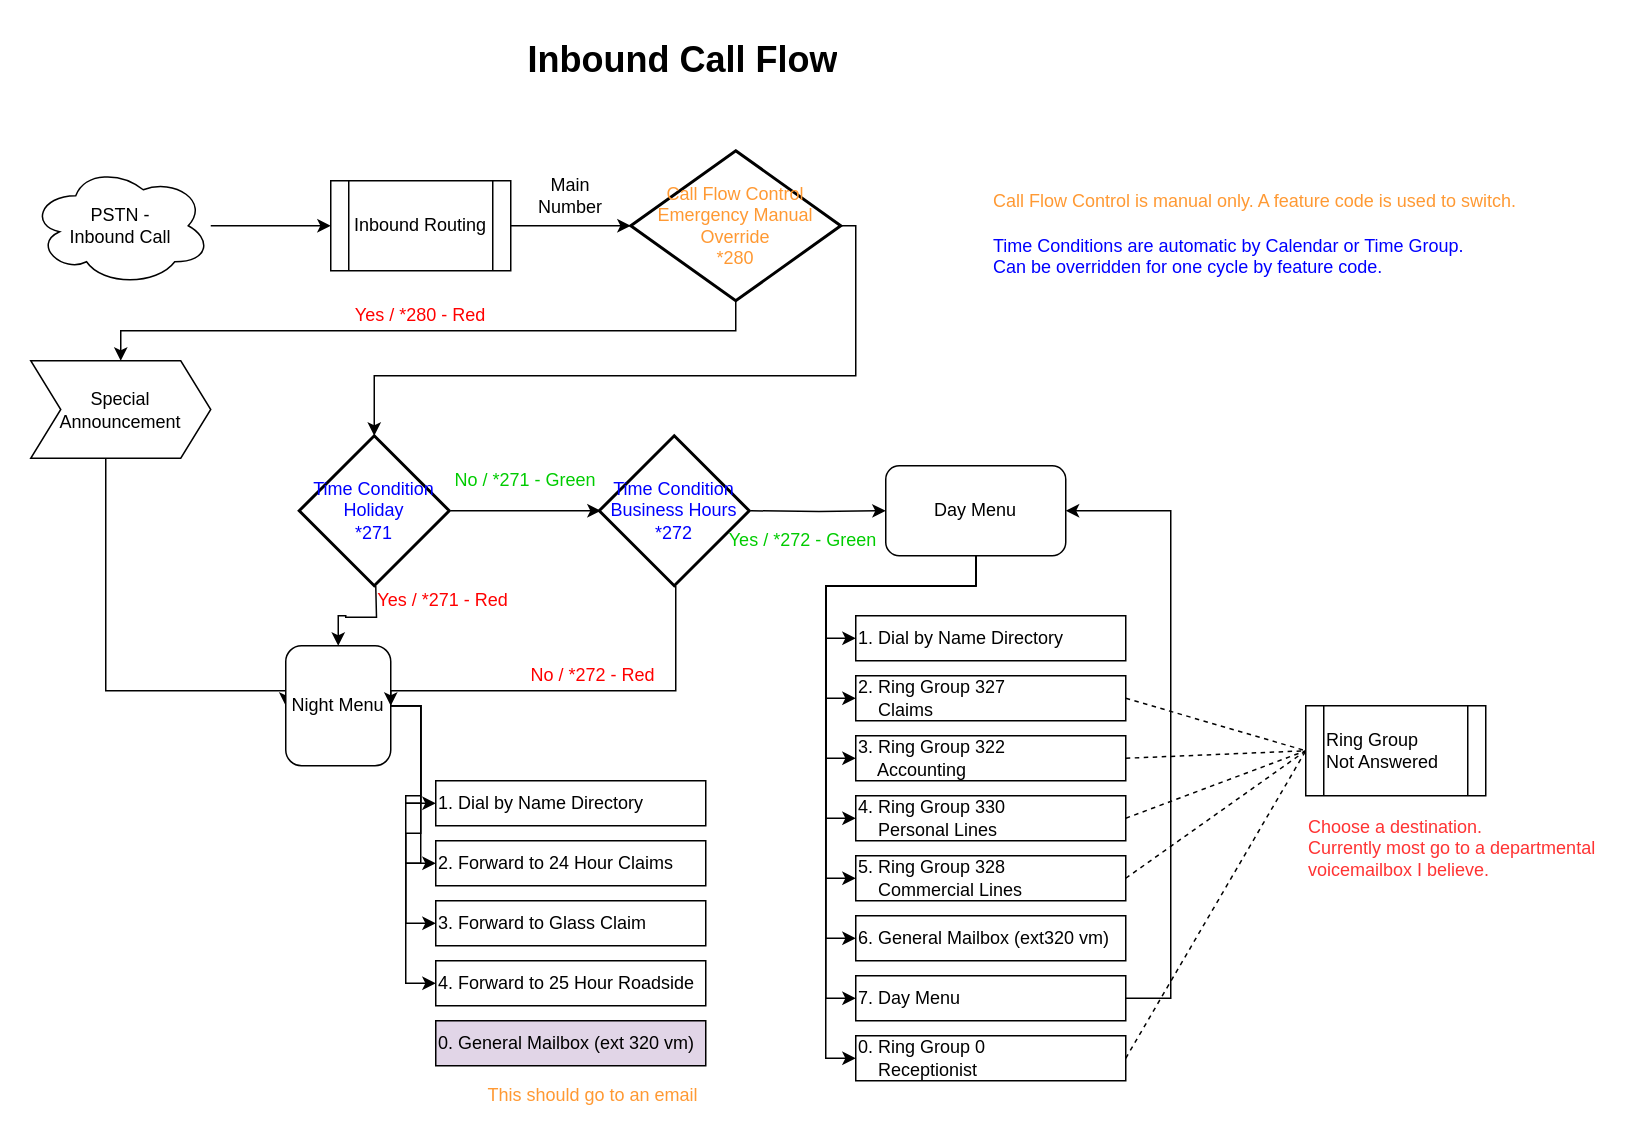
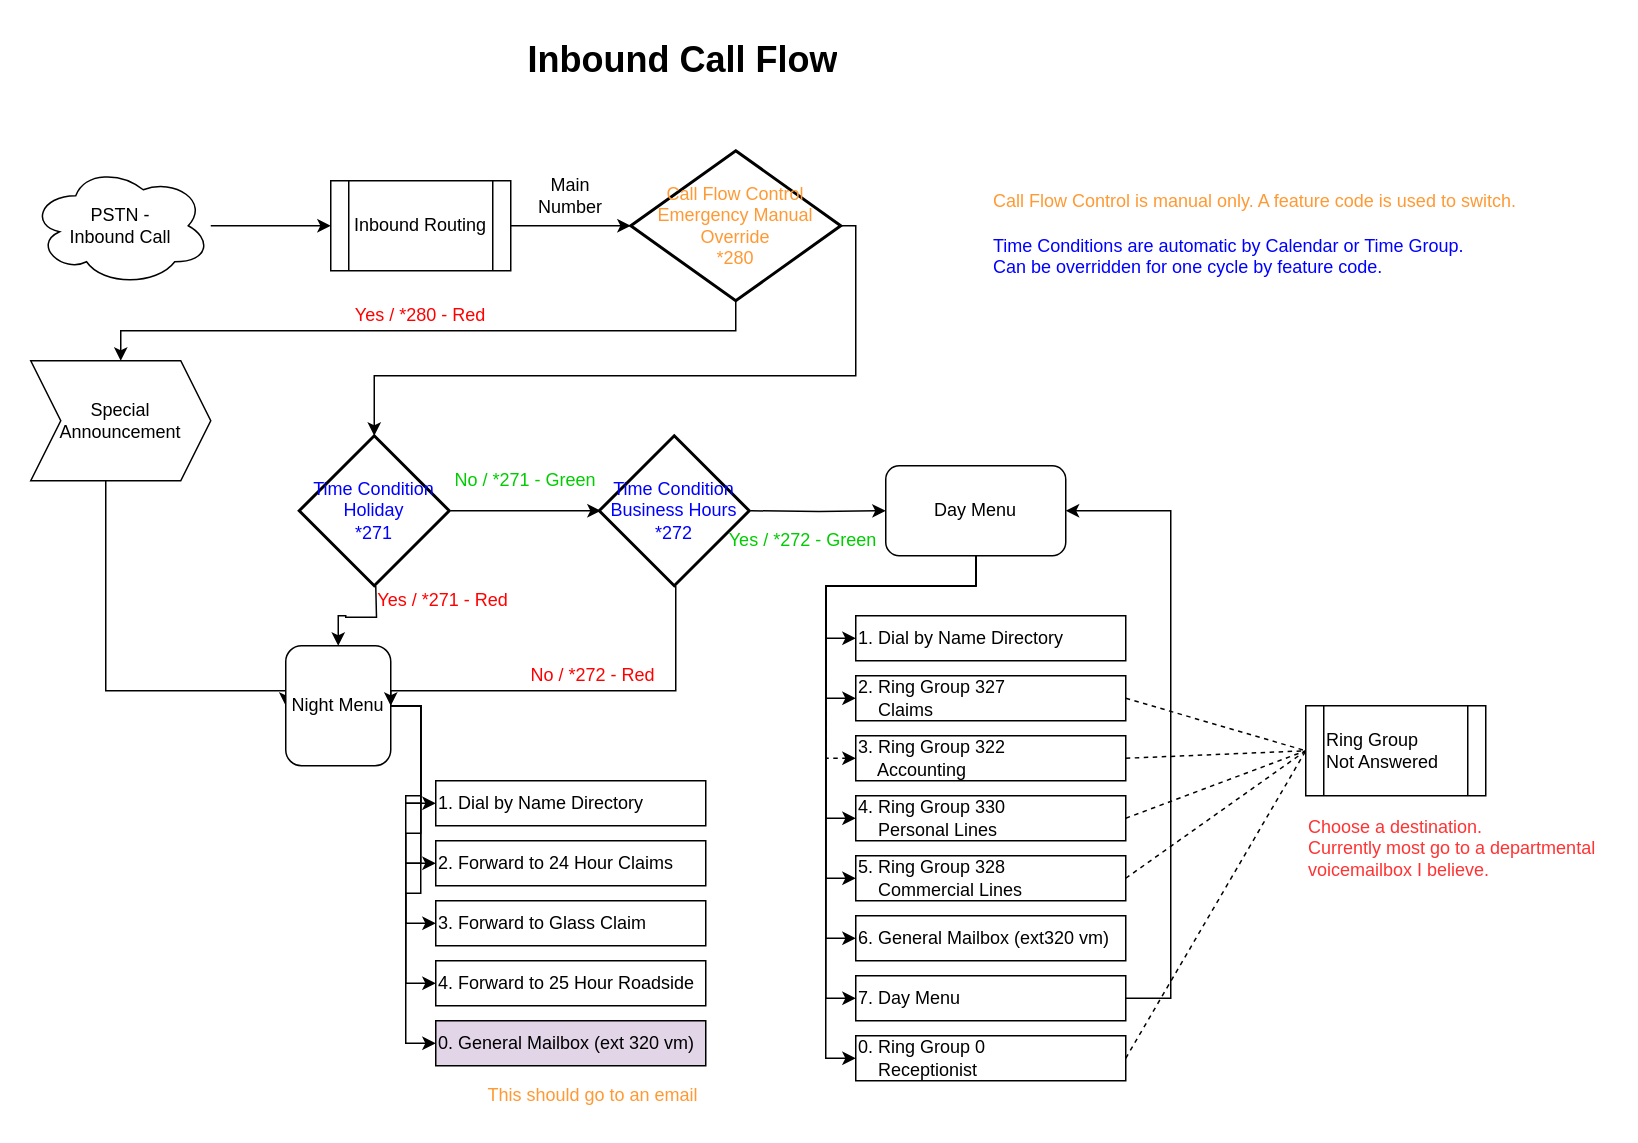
(121, 410) -> (121, 421)
(834, 758) -> (834, 758)
none -> (406, 1024)
